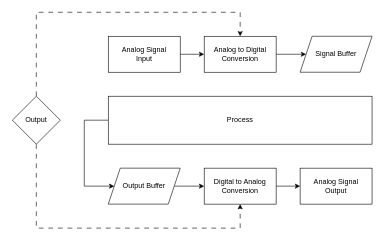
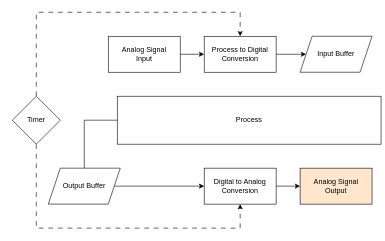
(240, 54) -> (240, 54)
(336, 54) -> (336, 54)
(36, 120) -> (36, 120)
(240, 120) -> (249, 120)
(144, 186) -> (84, 186)
(336, 186) -> (336, 186)
